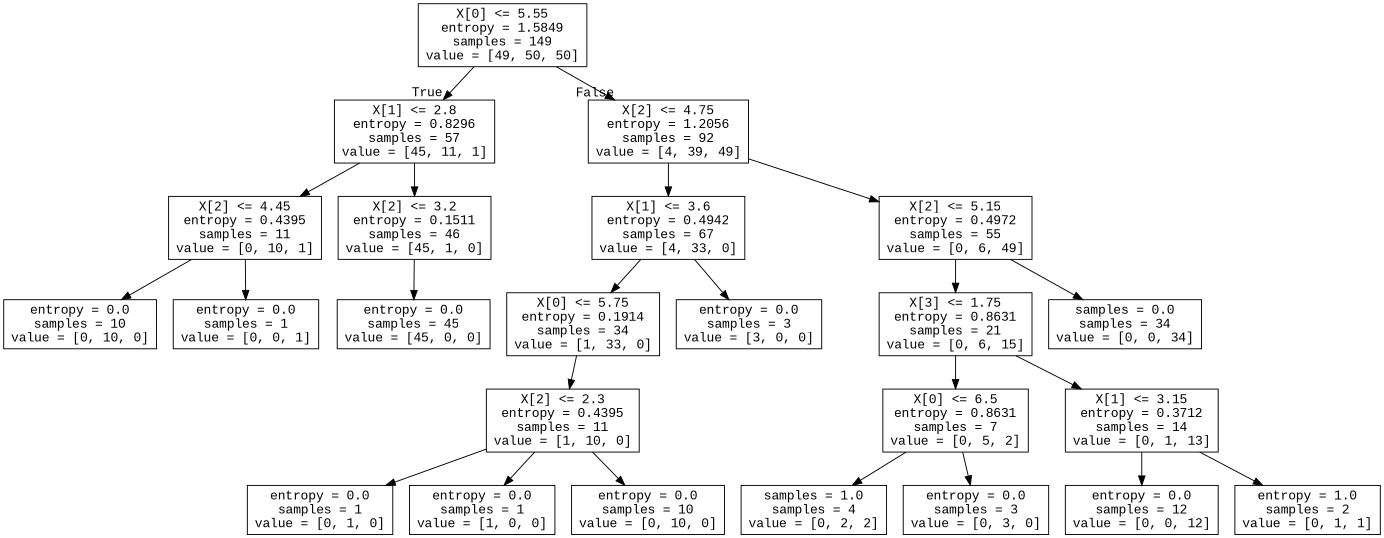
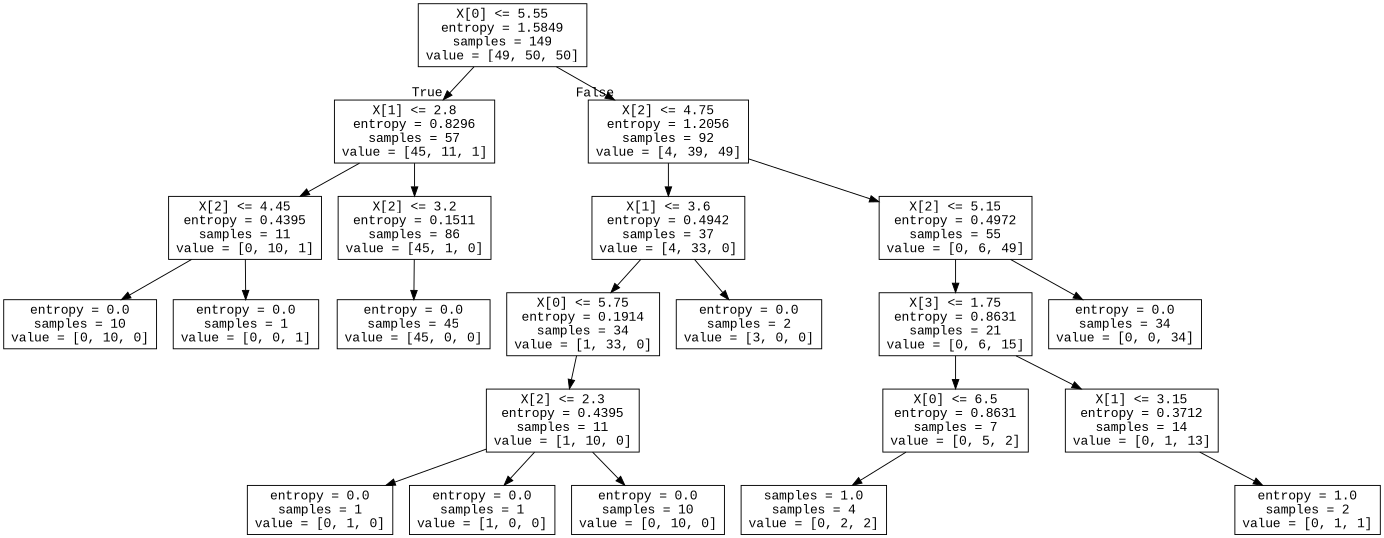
(415, 228) -> (415, 228)
(668, 228) -> (668, 228)
(749, 324) -> (749, 324)
(1125, 324) -> (1125, 324)
(976, 510) -> none
(1142, 510) -> none
